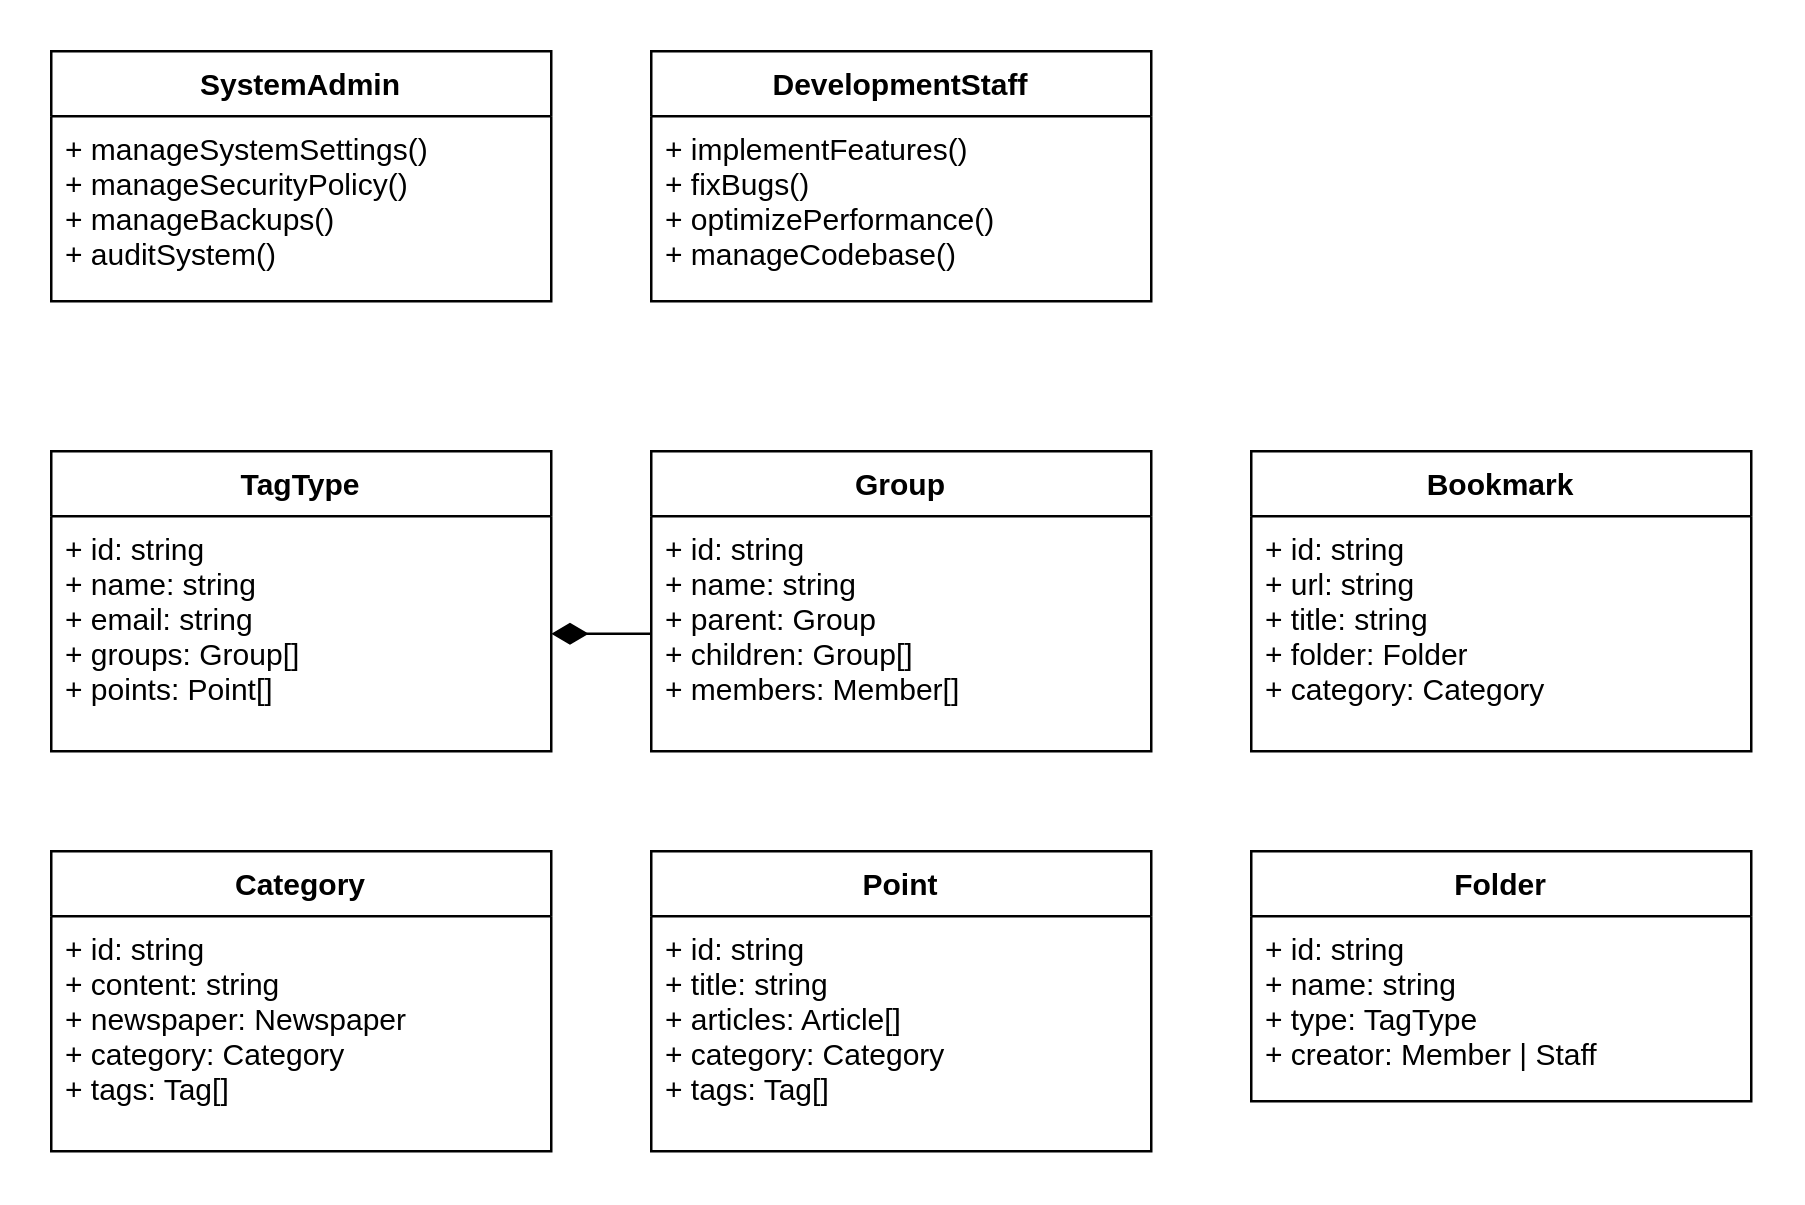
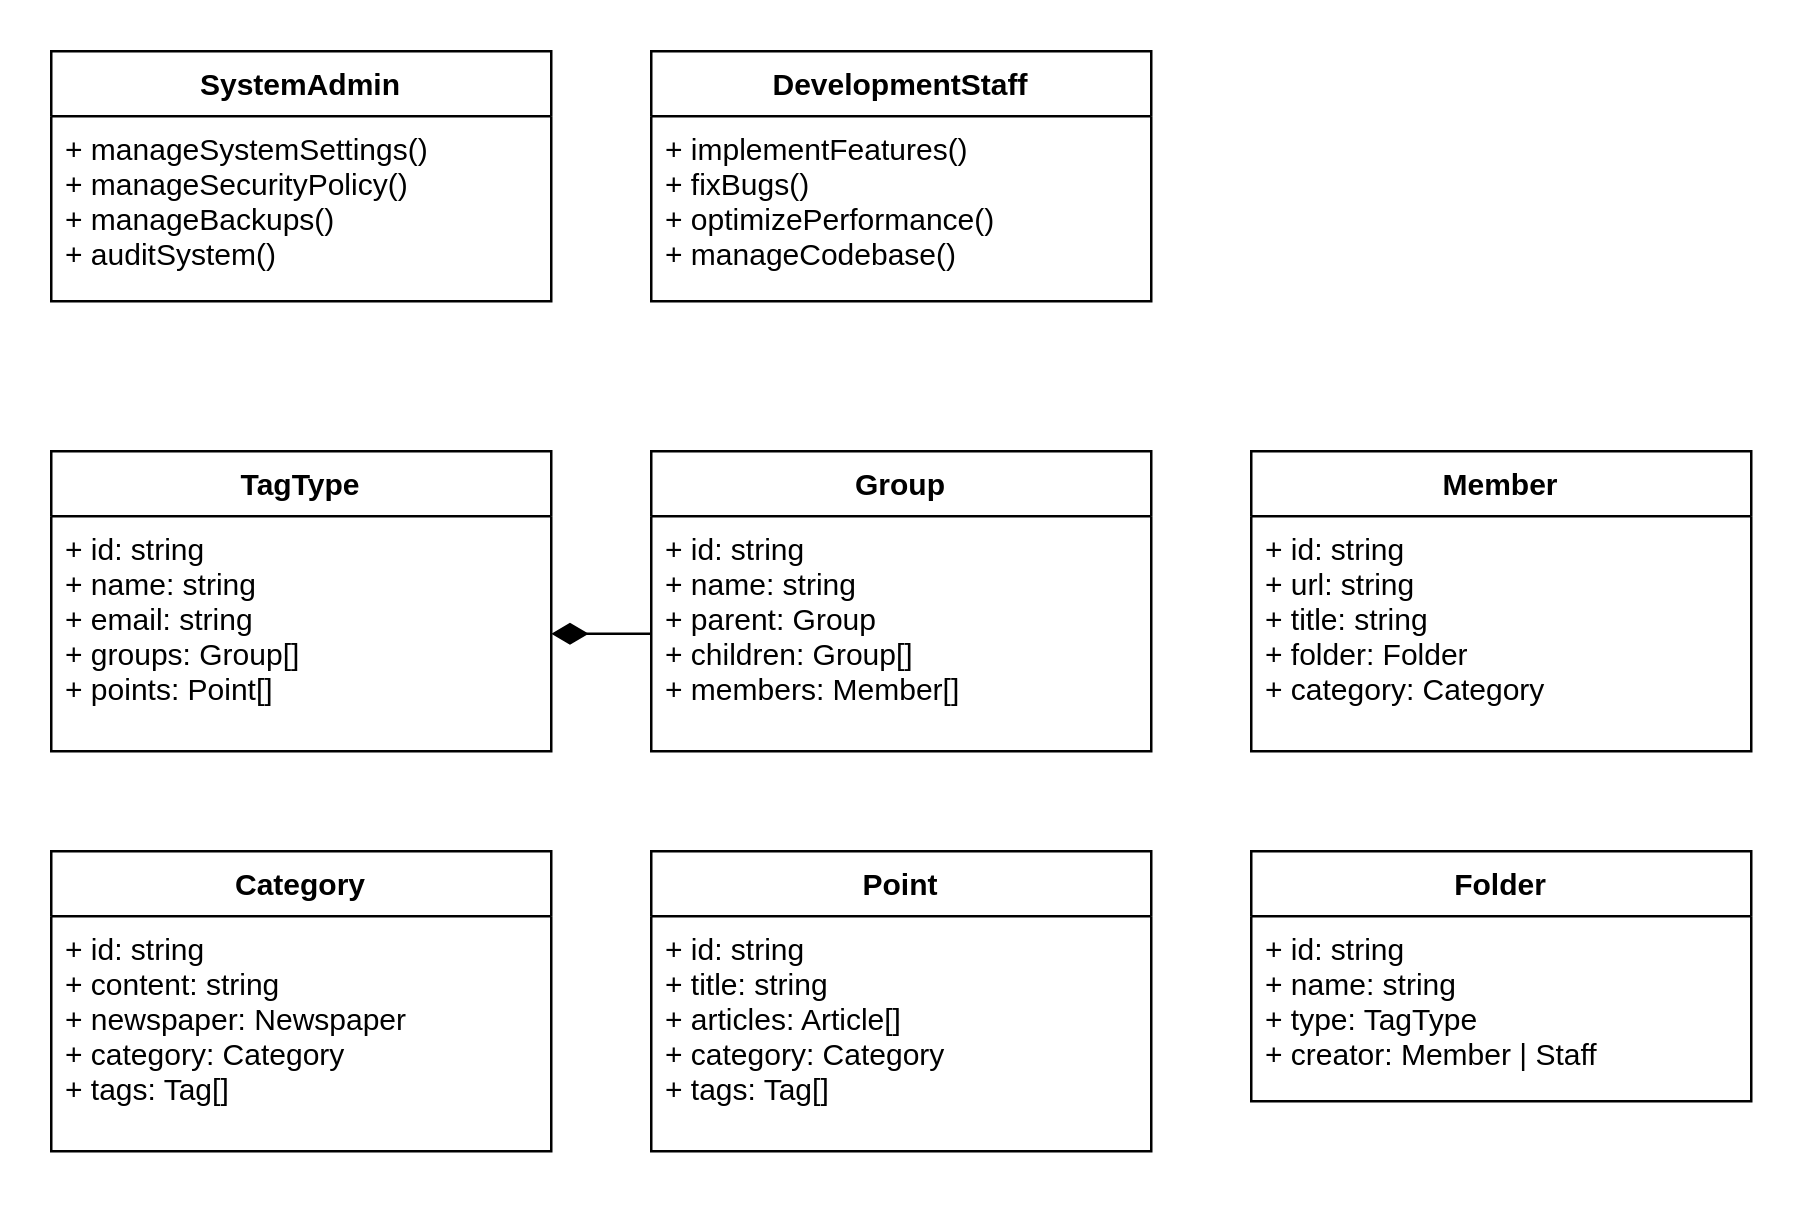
(1500, 485) -> (1500, 485)
